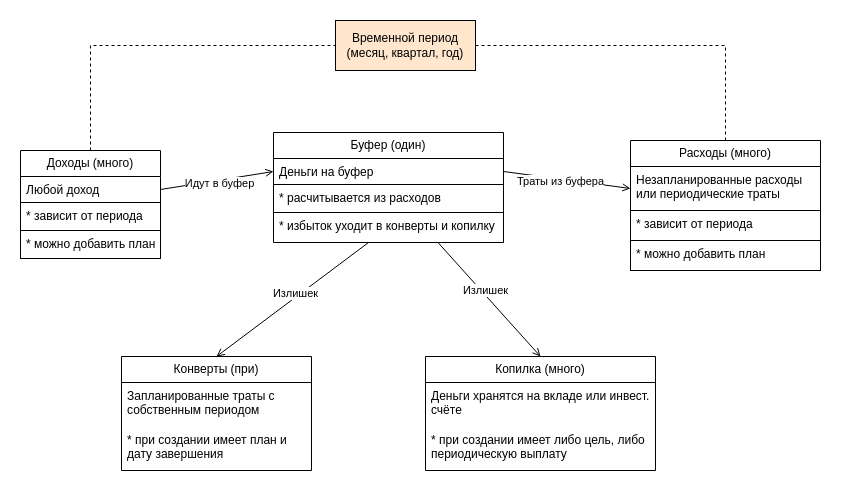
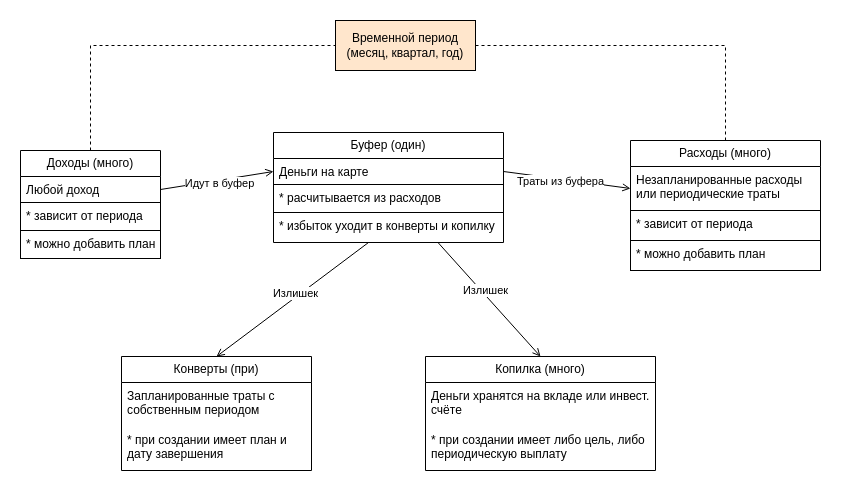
(327, 173) -> (327, 173)
